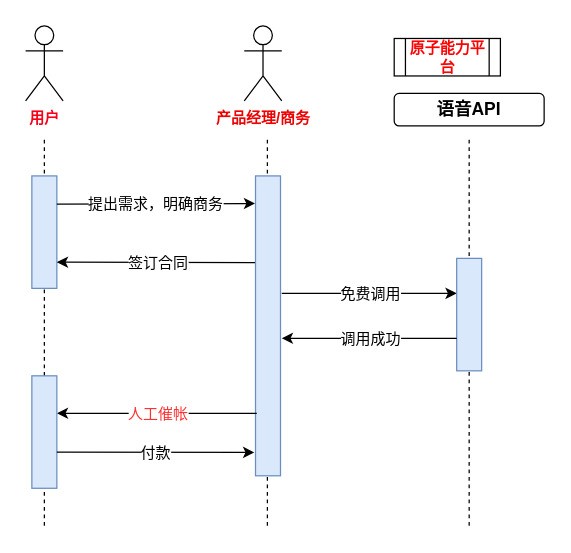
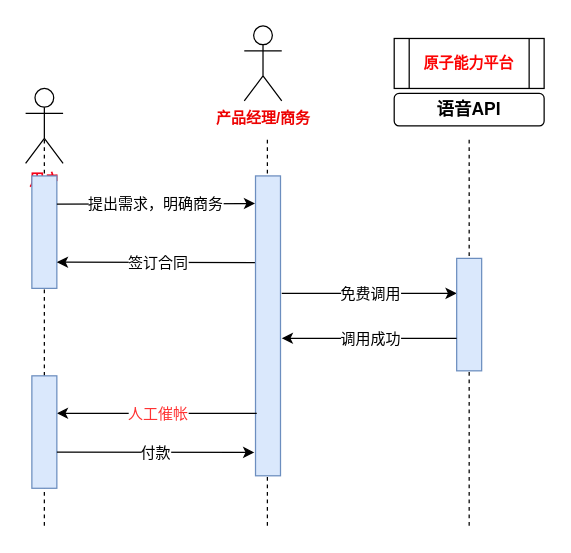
(448, 57) -> (469, 63)
(44, 63) -> (44, 126)
